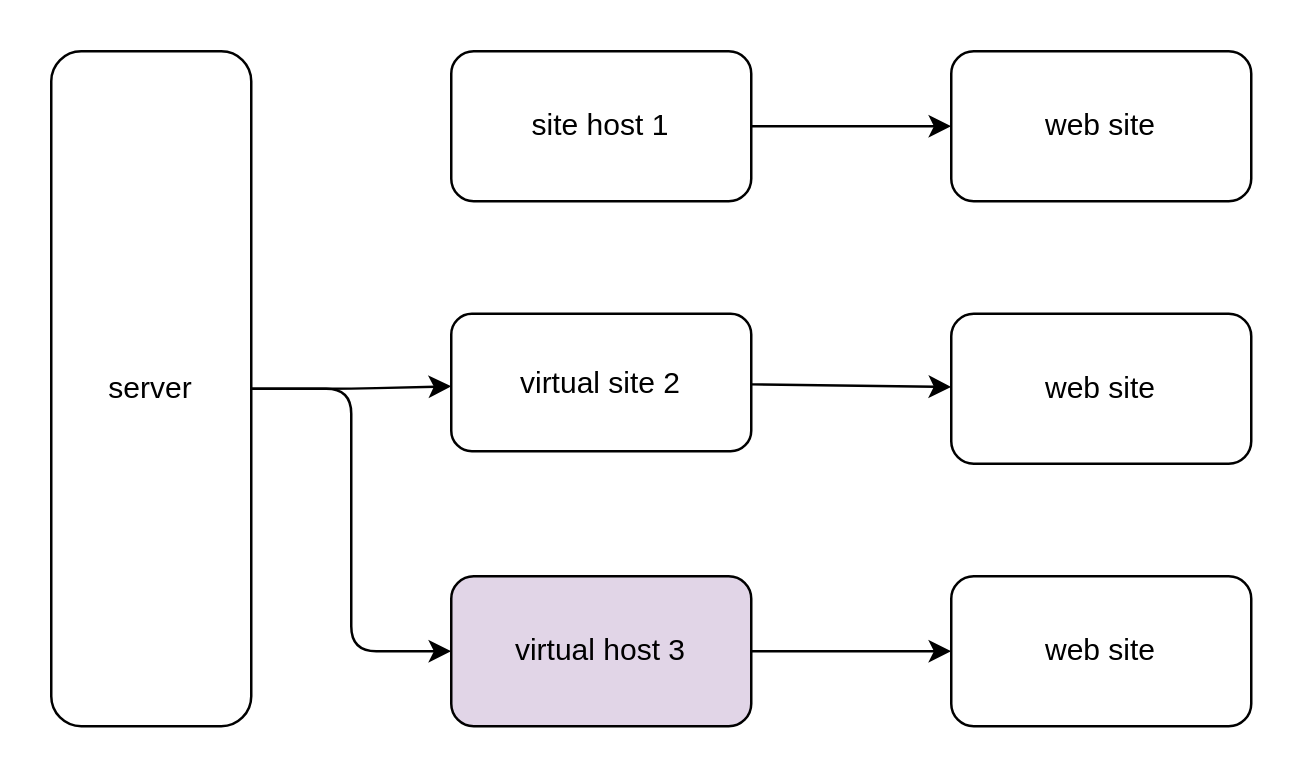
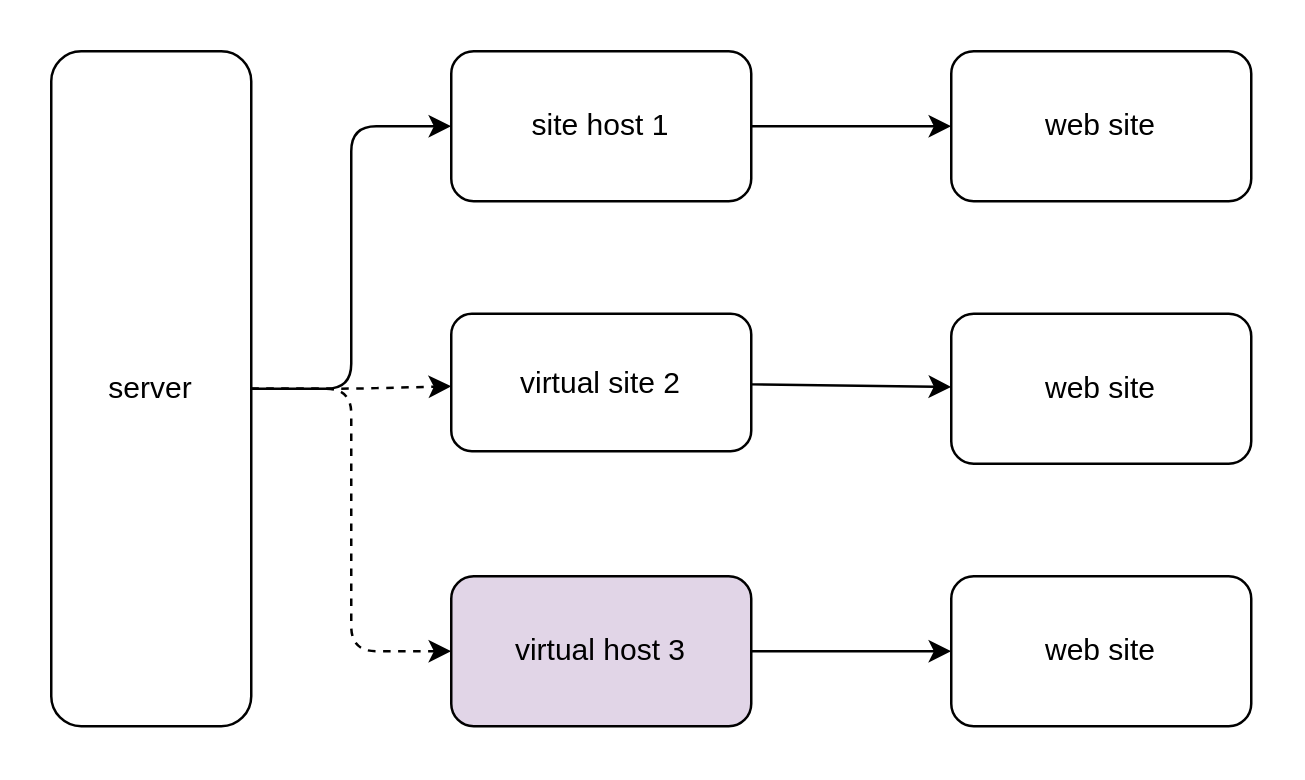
none -> (351, 220)
(387, 388) -> (387, 388)
(351, 553) -> (351, 553)
